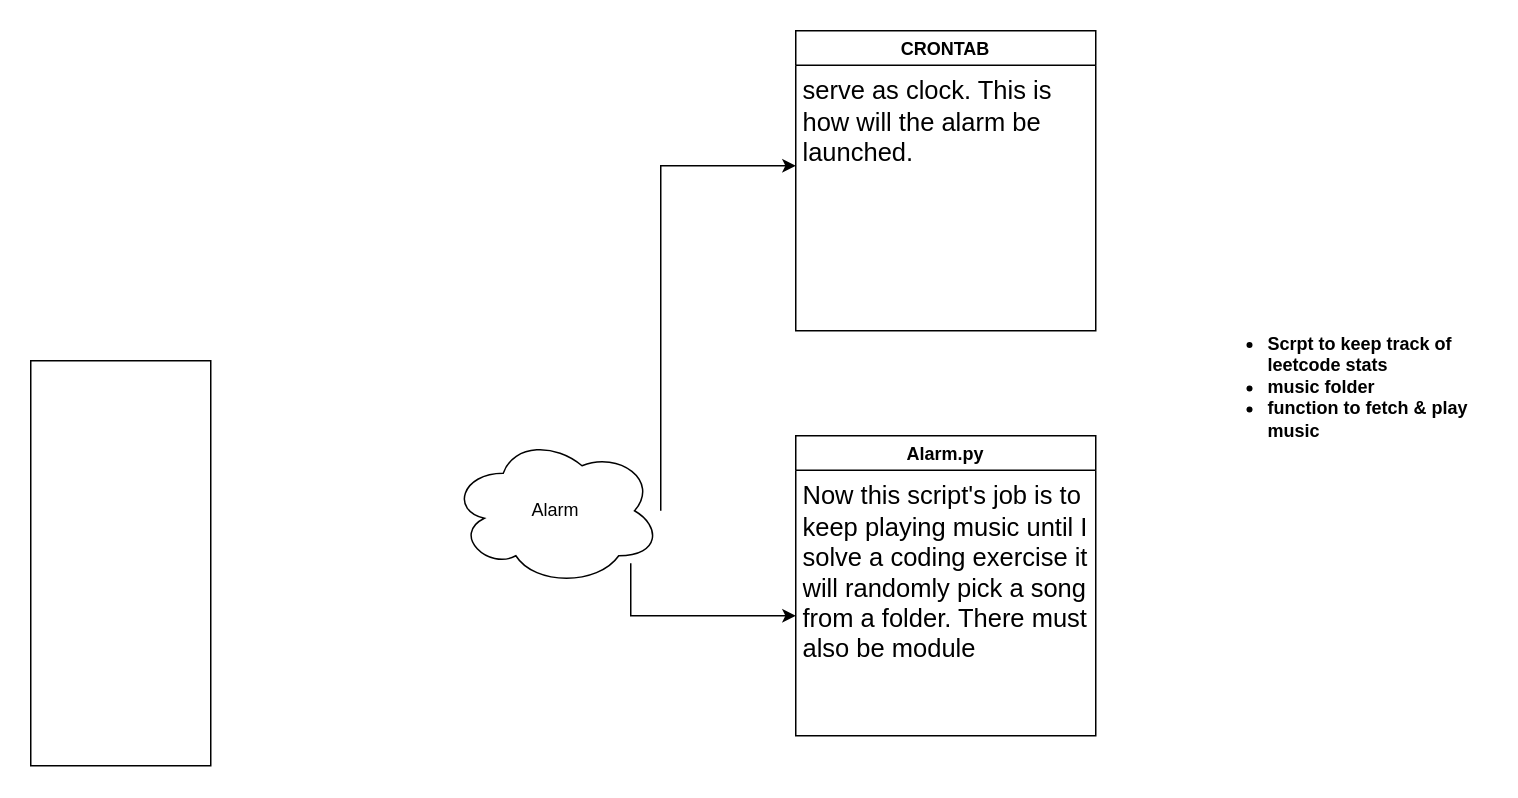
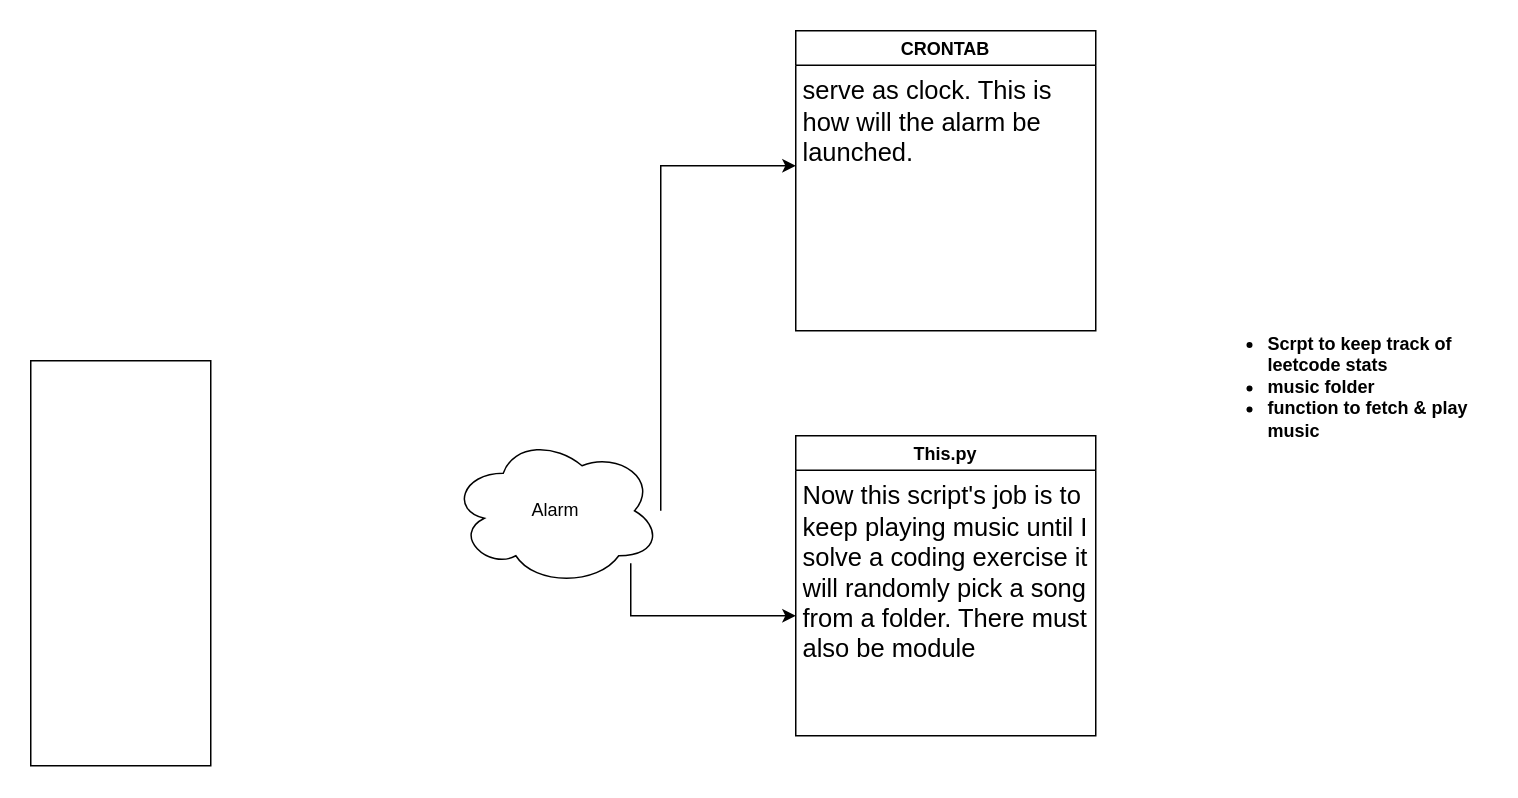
(945, 454) -> (945, 454)
